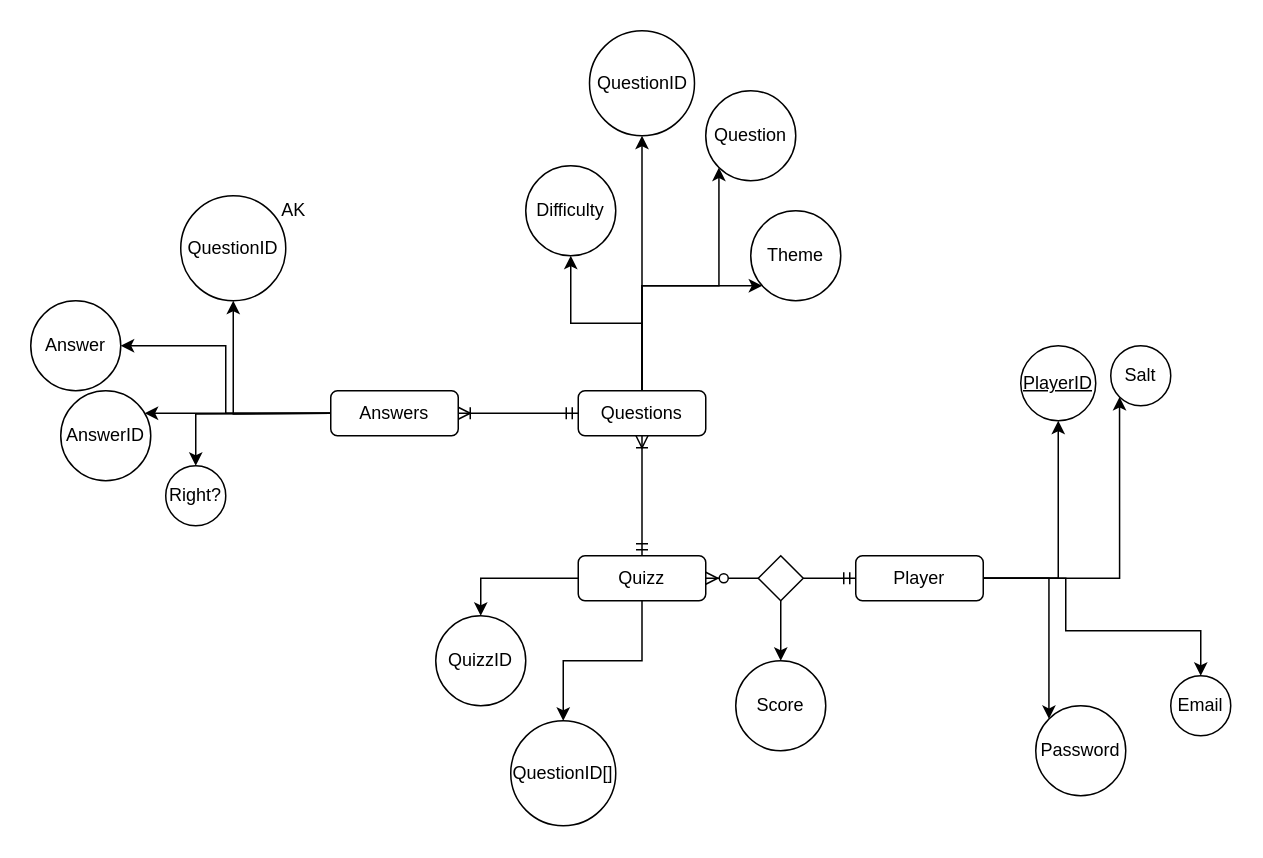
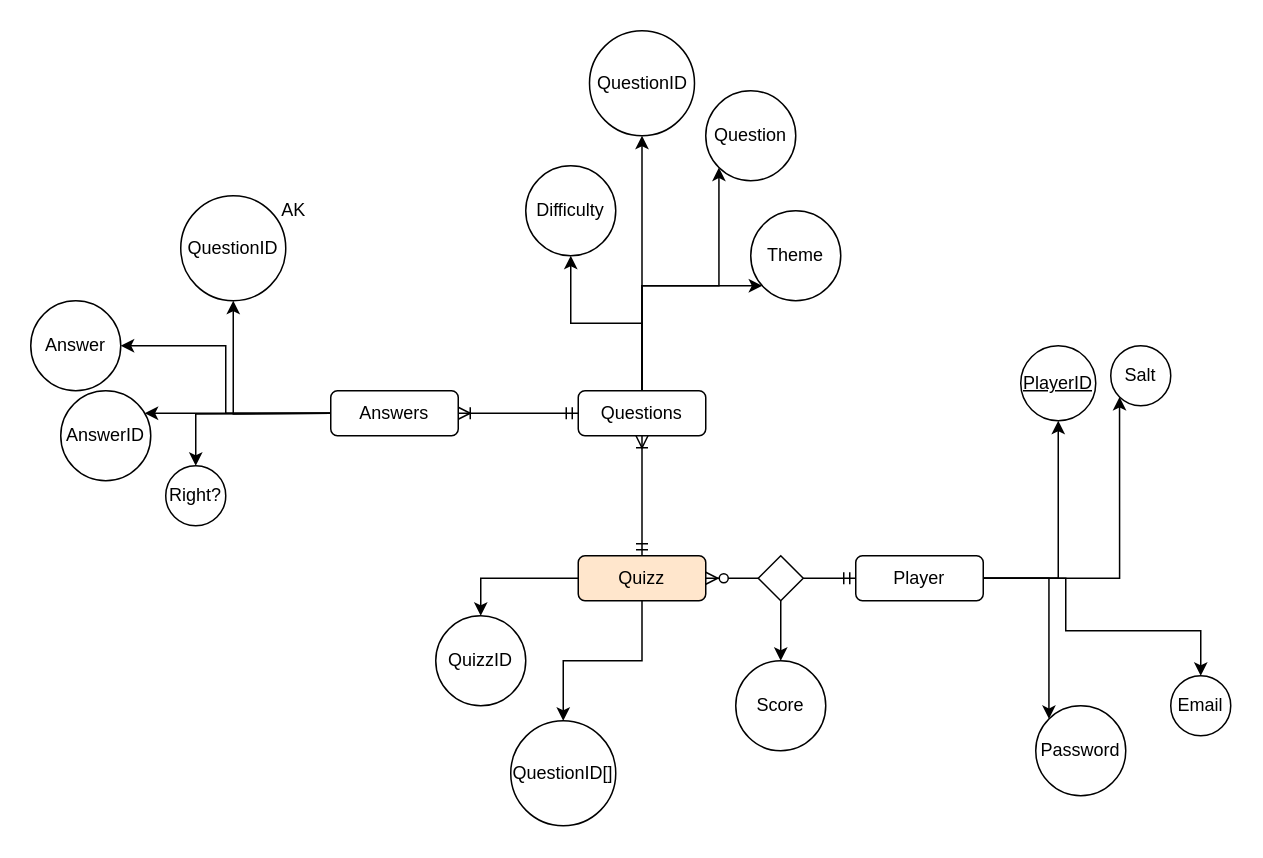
(642, 578) -> (642, 578)
